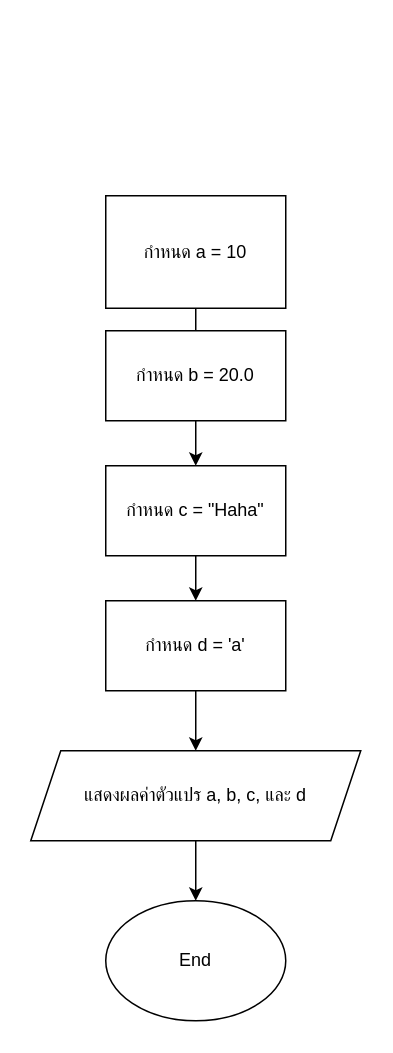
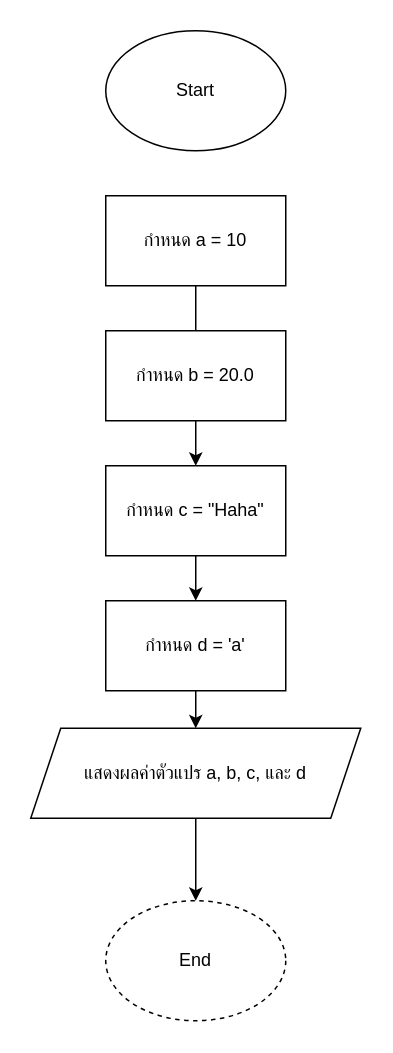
none -> (196, 91)
(196, 252) -> (196, 241)
(196, 796) -> (196, 773)
(196, 961) -> (196, 961)
